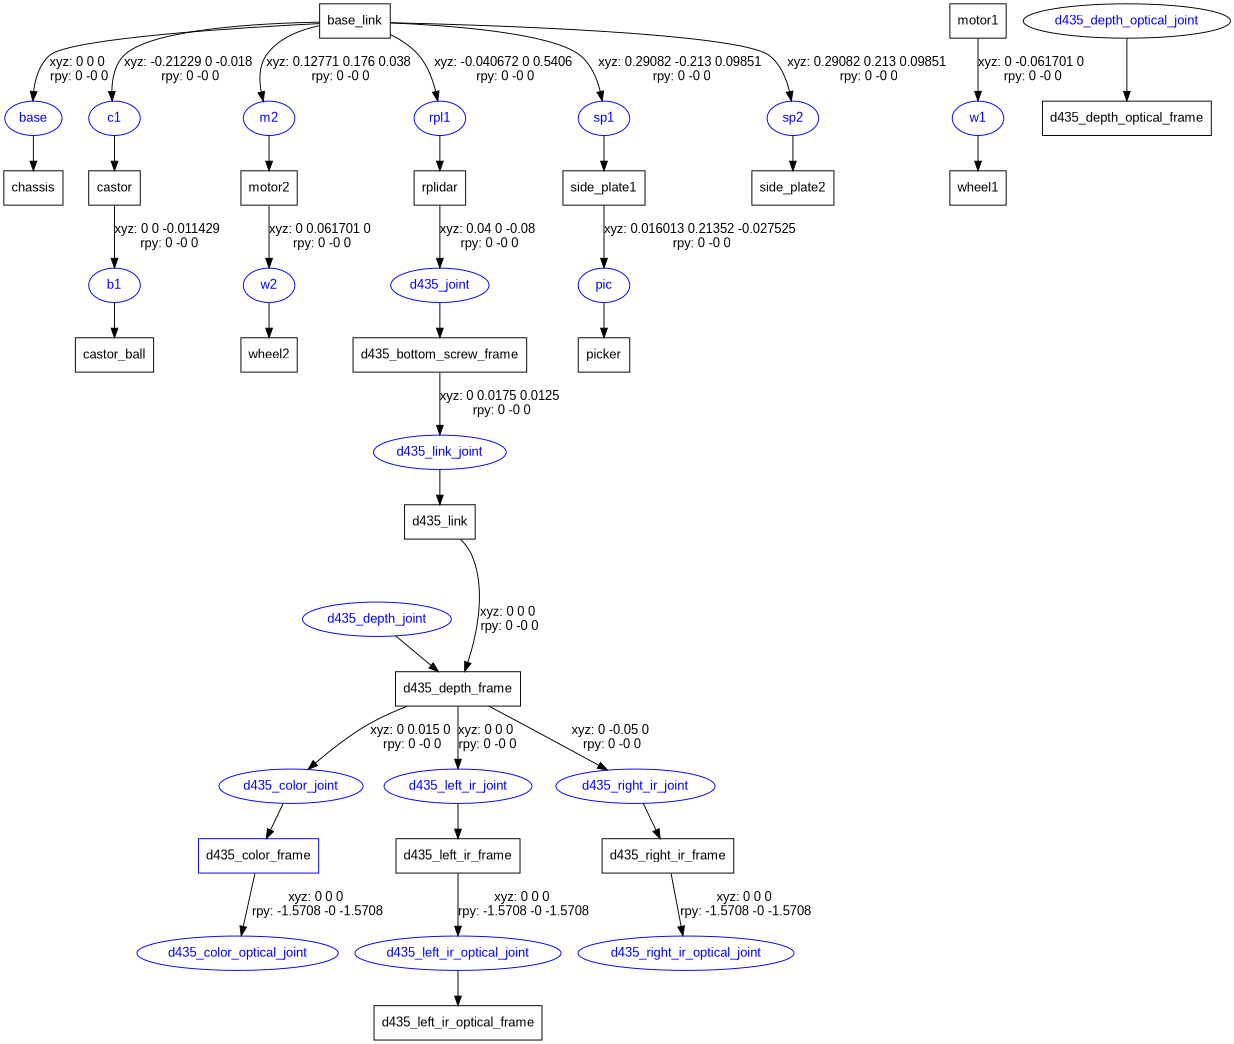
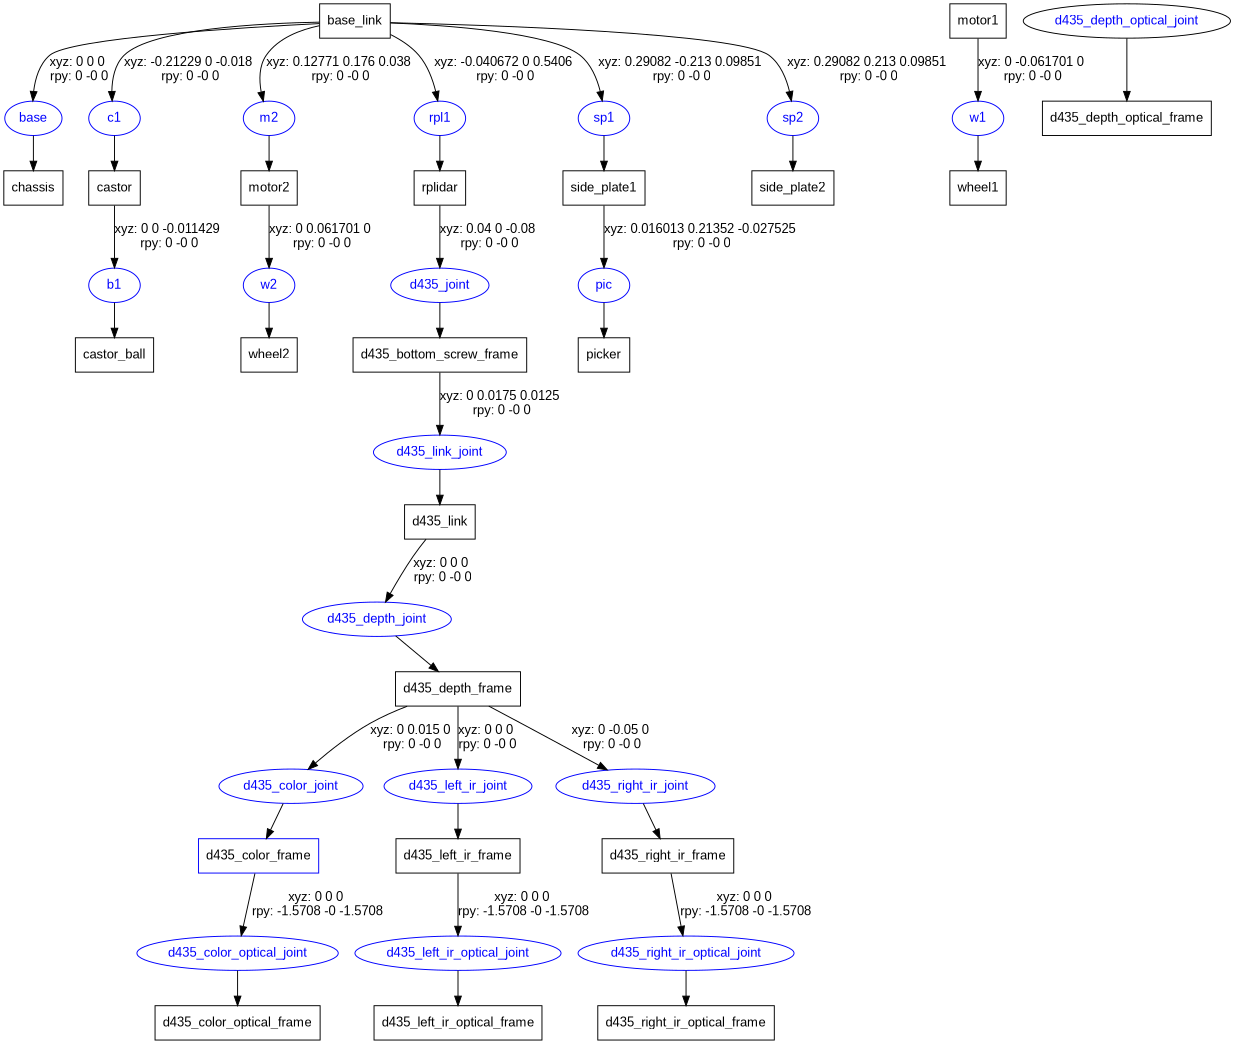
(479, 599) -> (407, 566)
none -> (238, 1023)
none -> (686, 1023)
